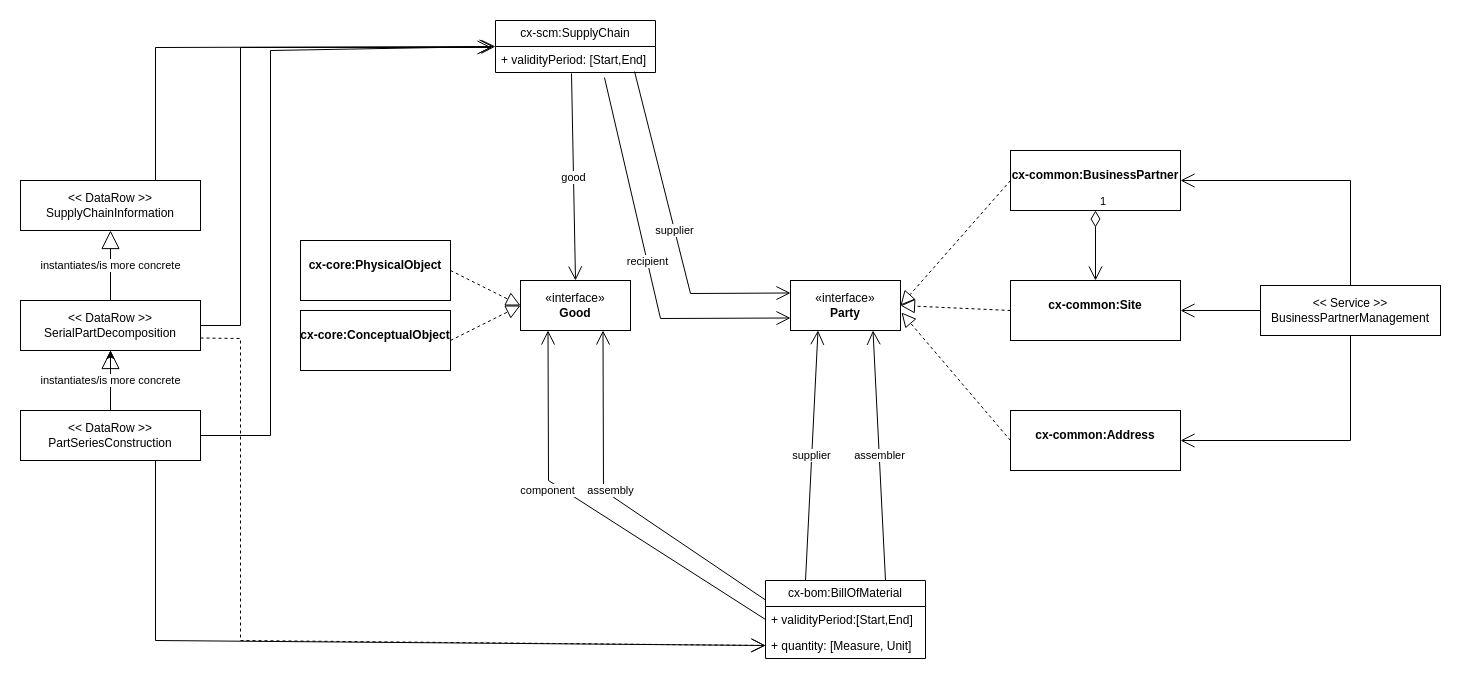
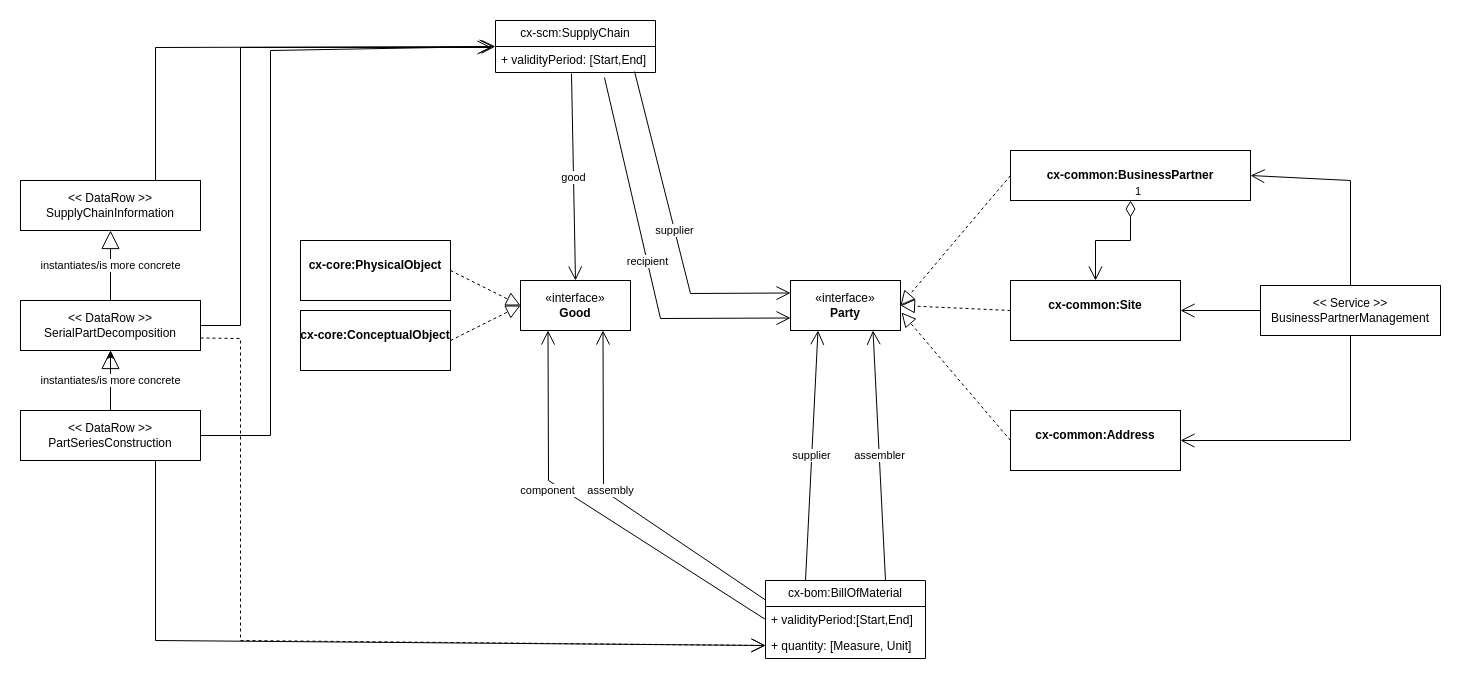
(1096, 181) -> (1131, 176)
